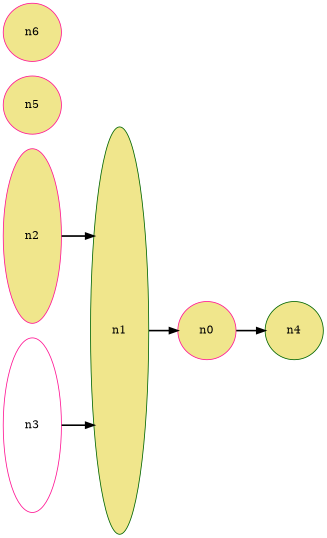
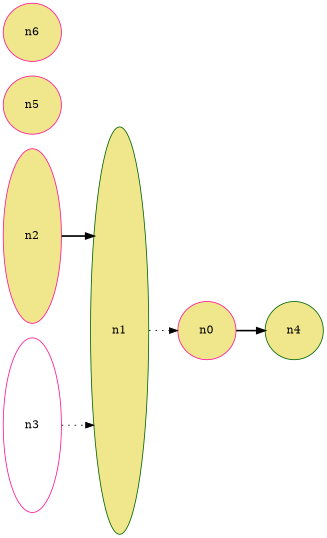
(159, 331) -> (159, 331)
(74, 425) -> (74, 425)
